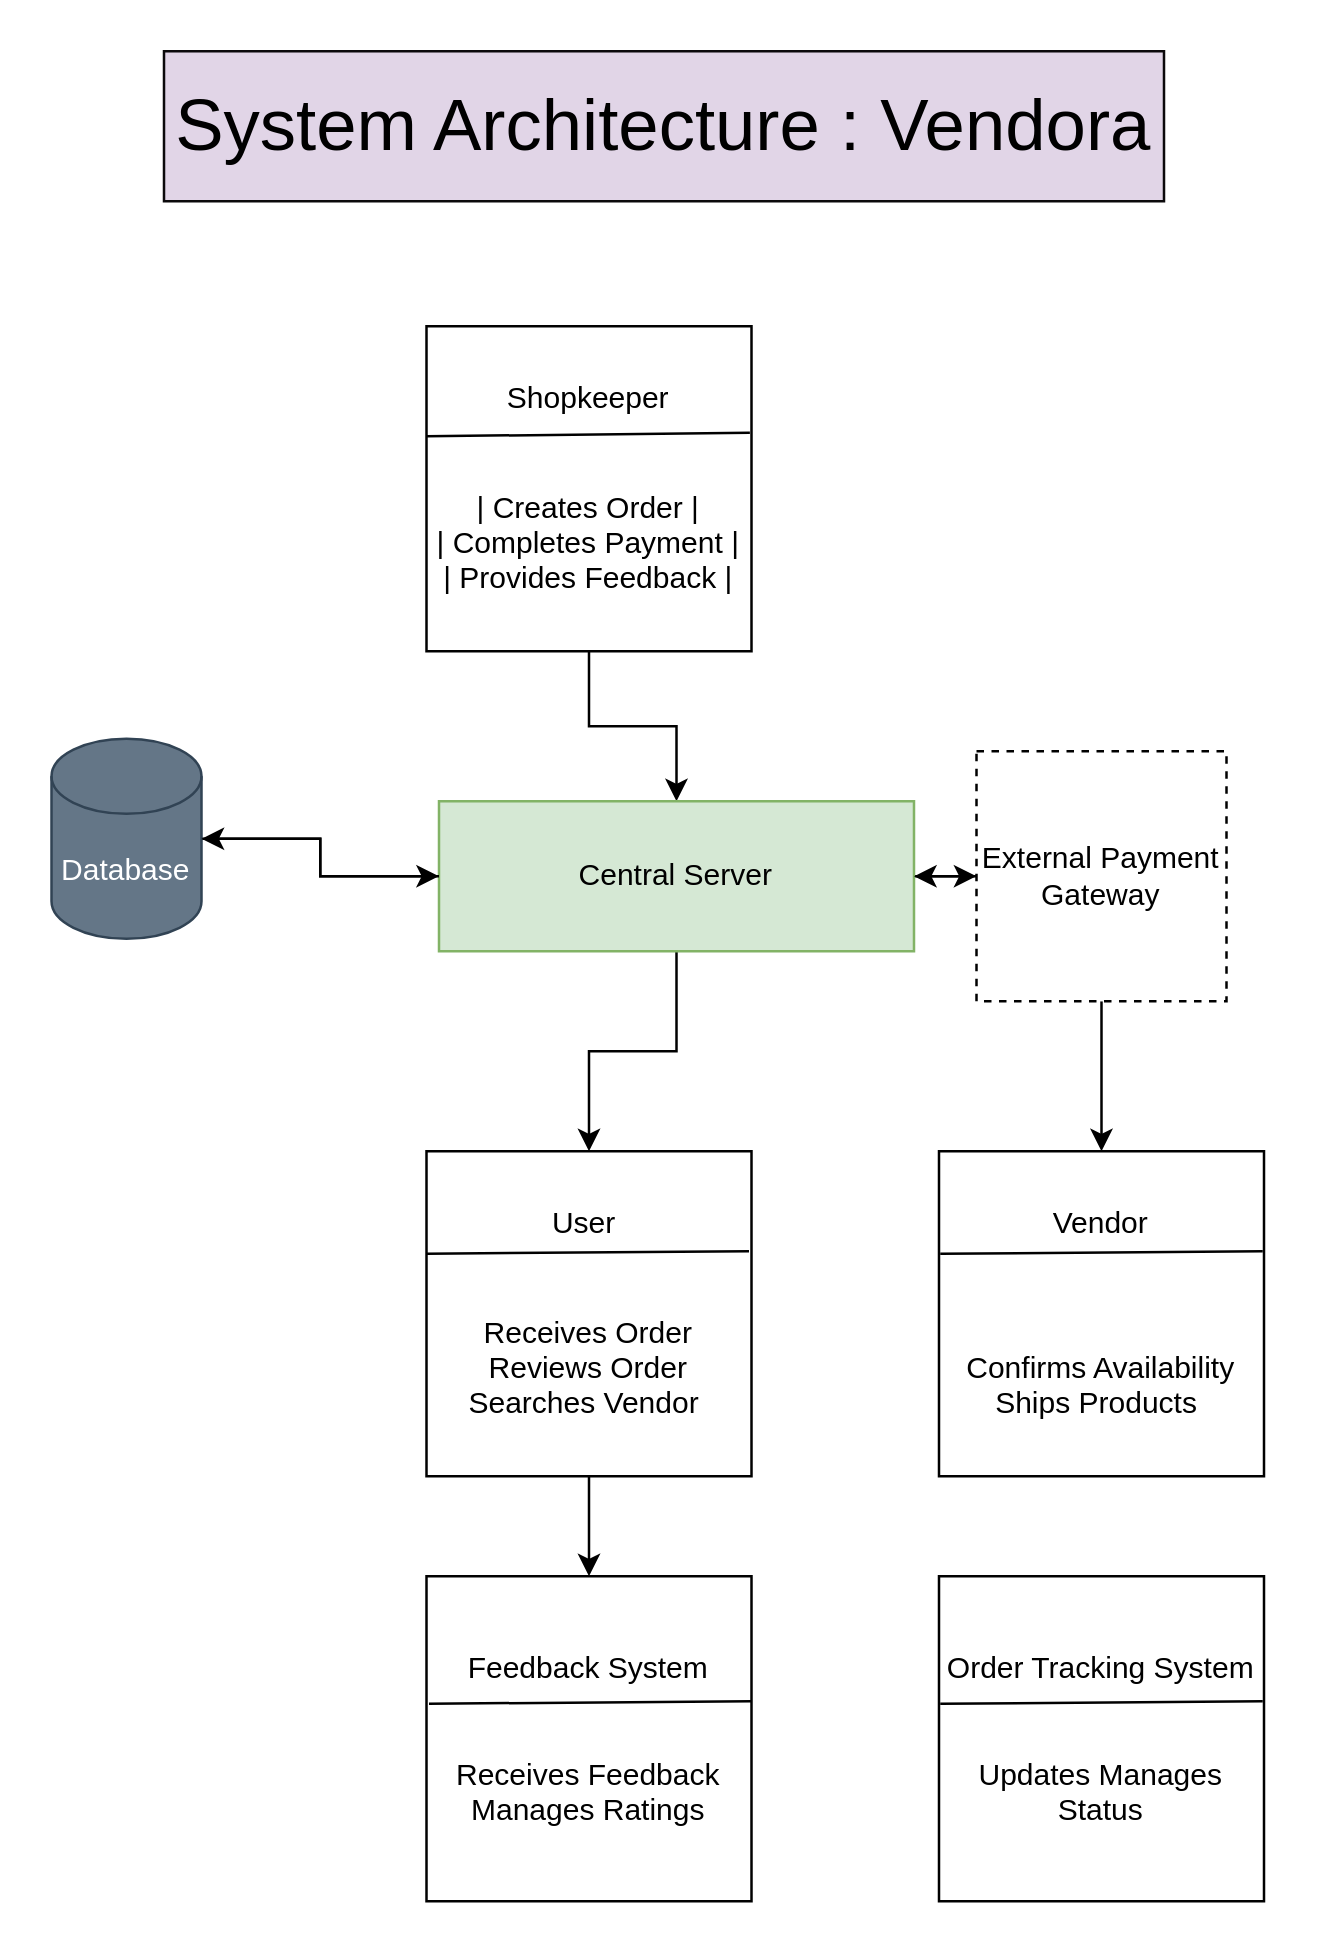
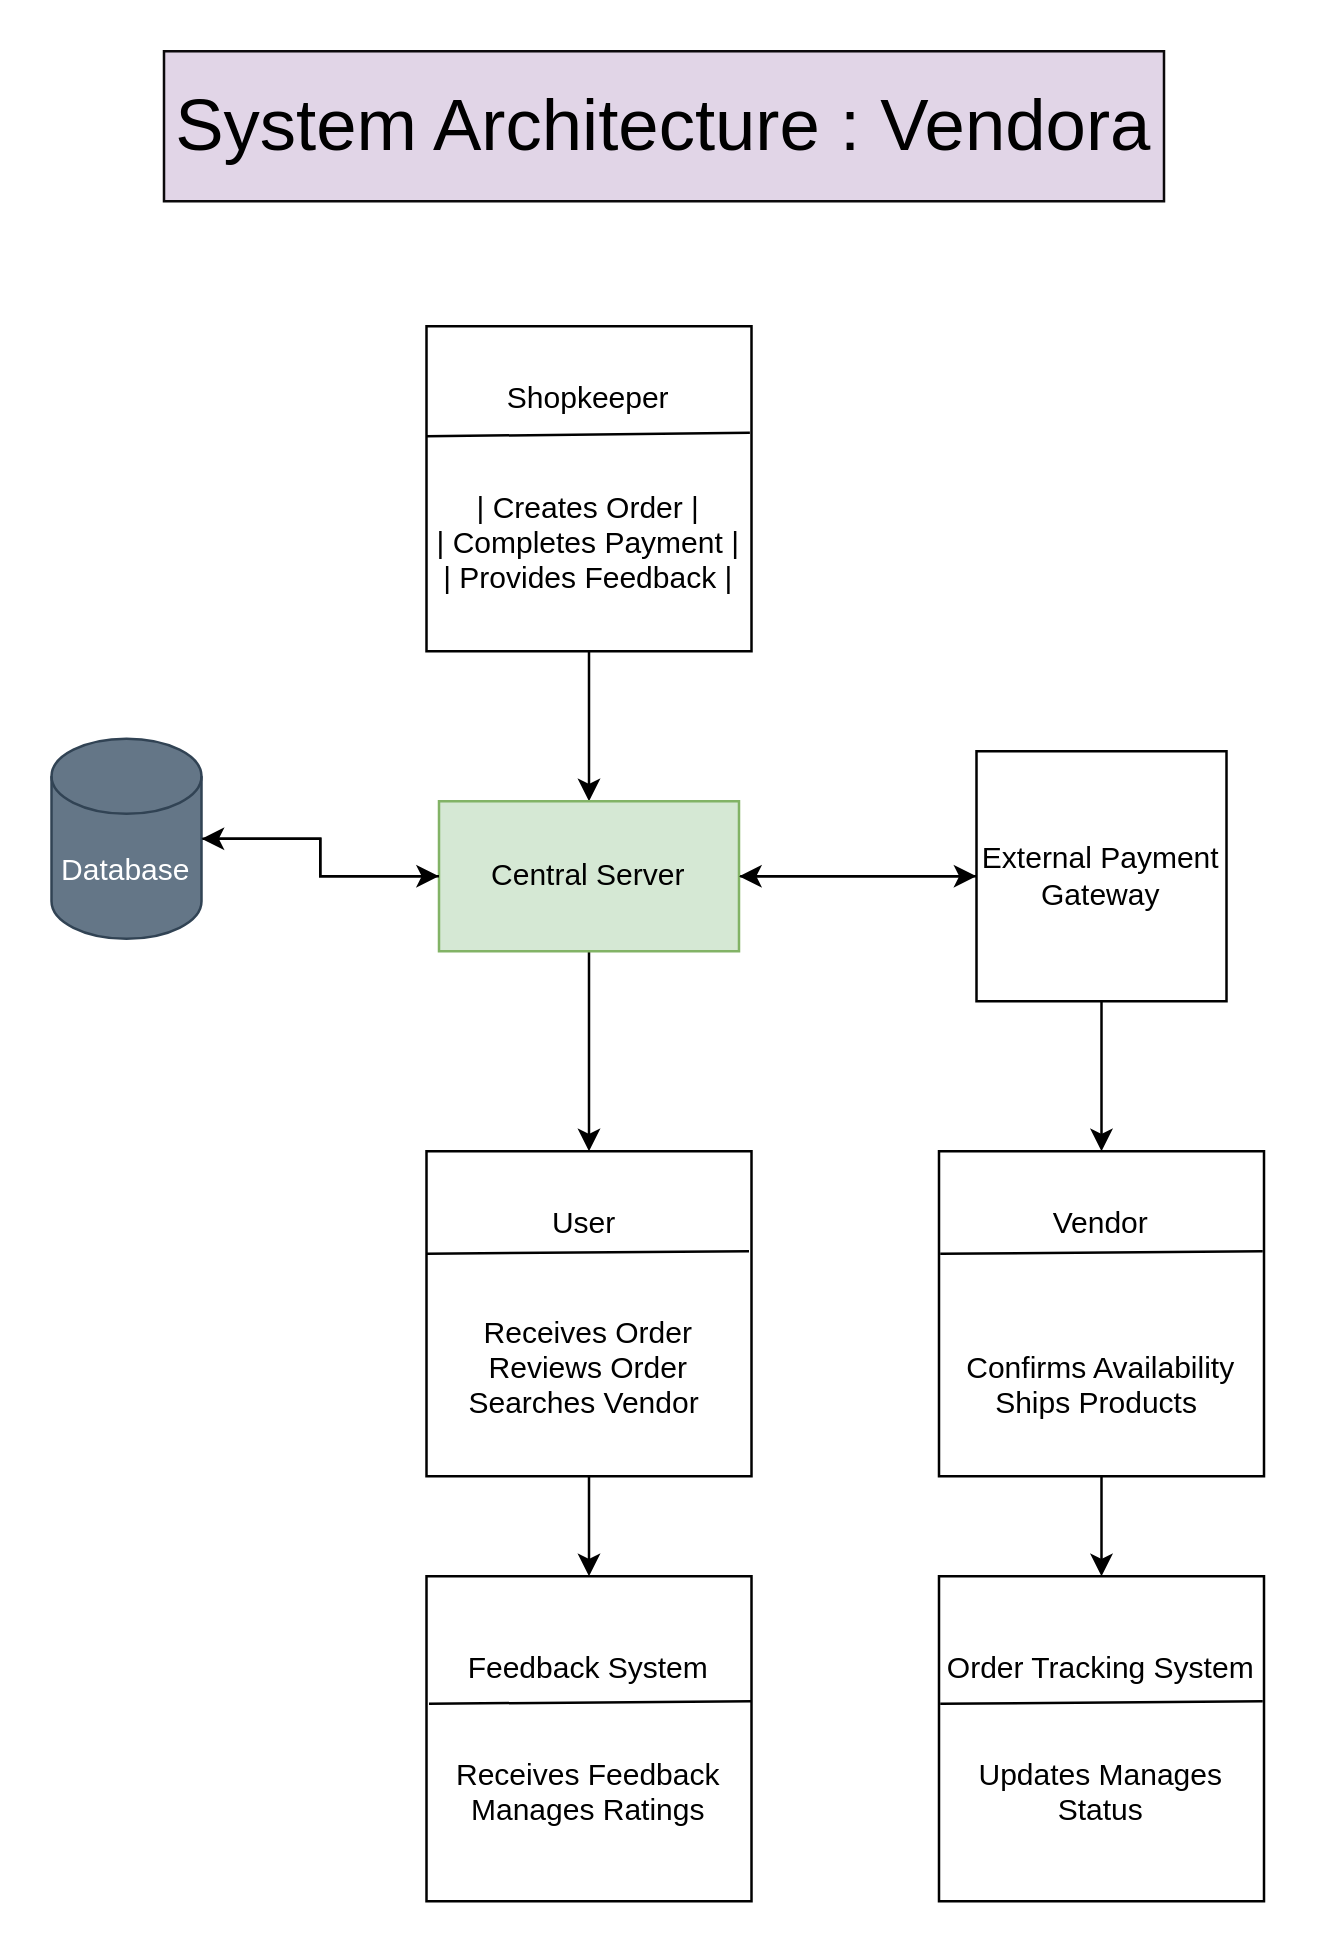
(676, 876) -> (589, 876)
(1101, 876) -> (1101, 876)
none -> (1101, 1518)
